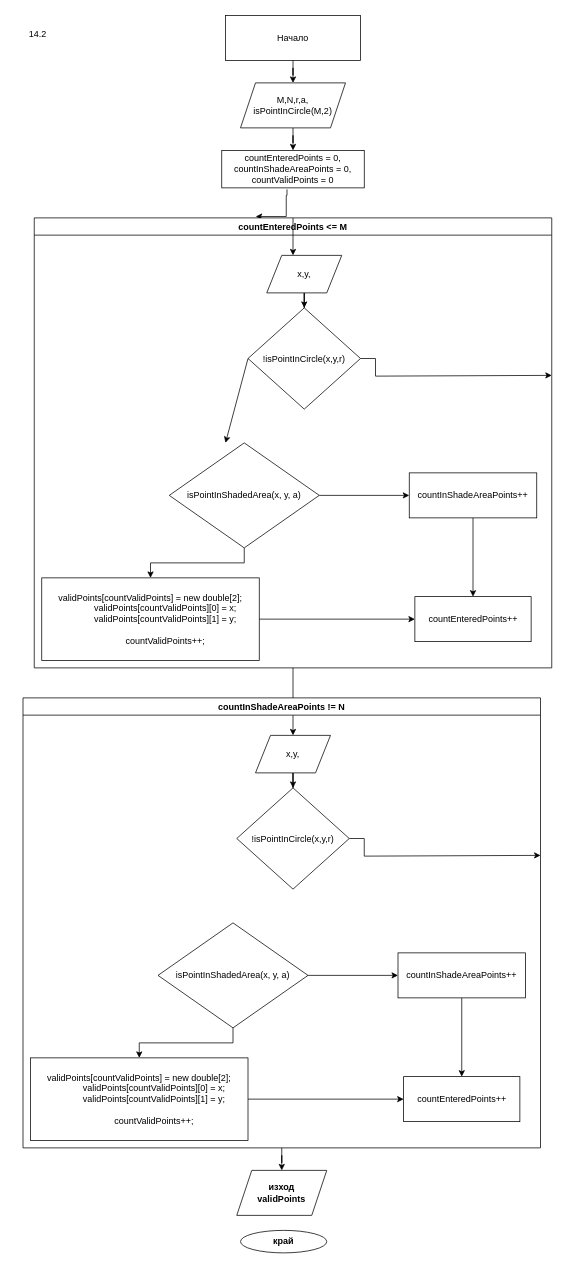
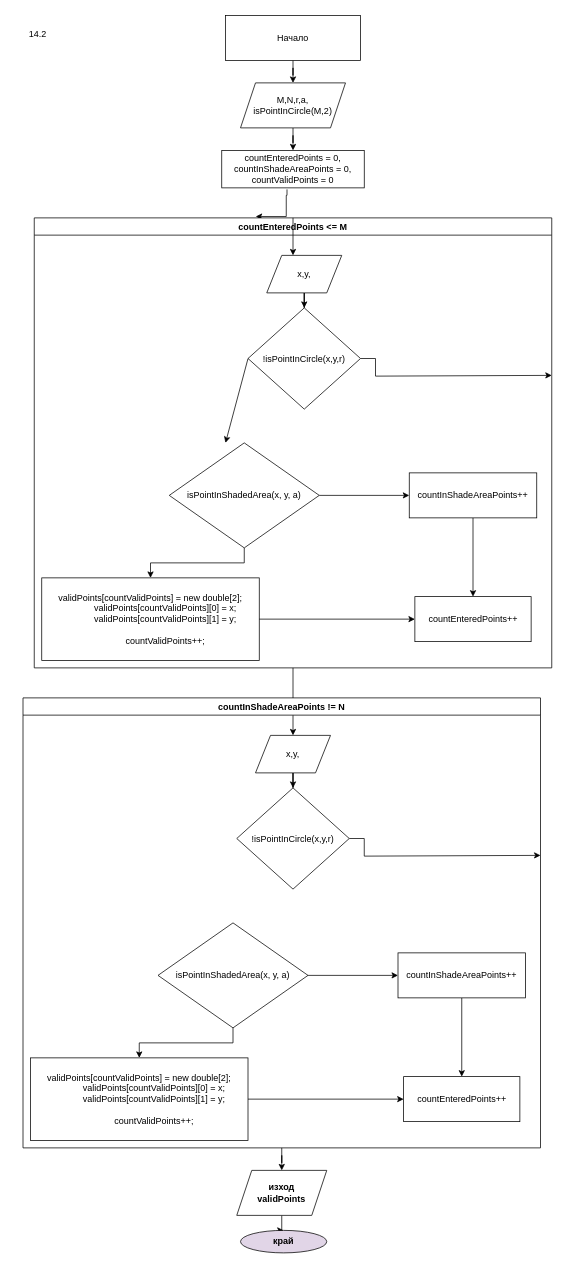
none -> (282, 1223)
(284, 1242) -> (284, 1242)
